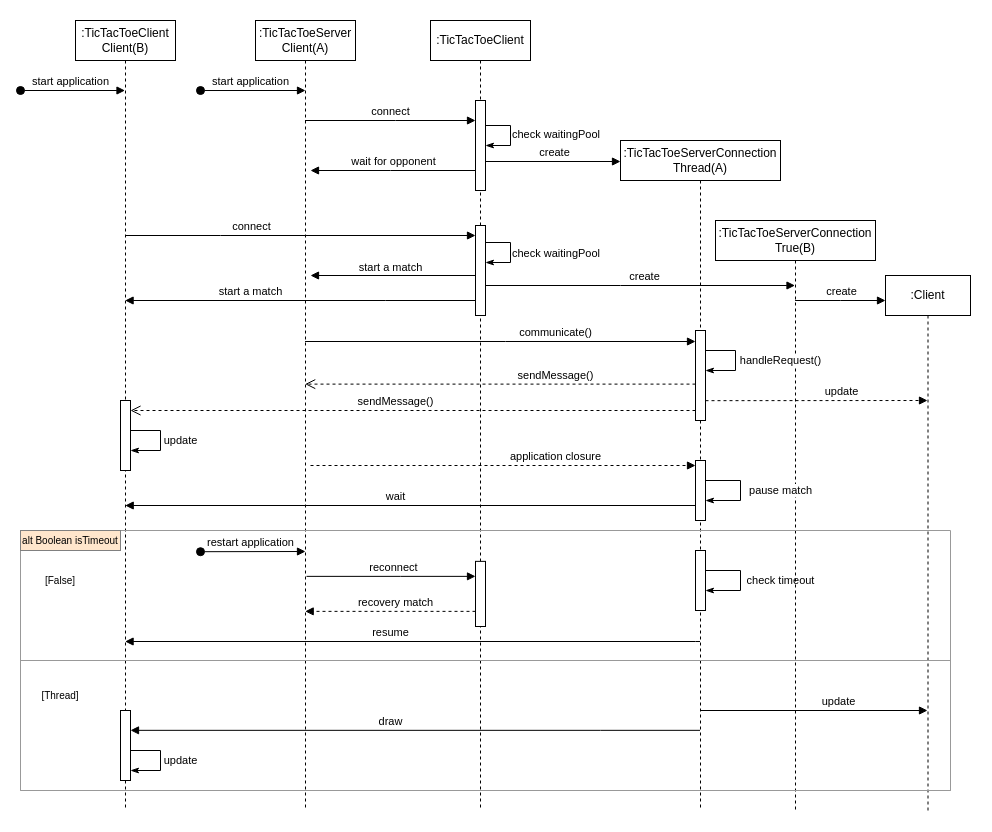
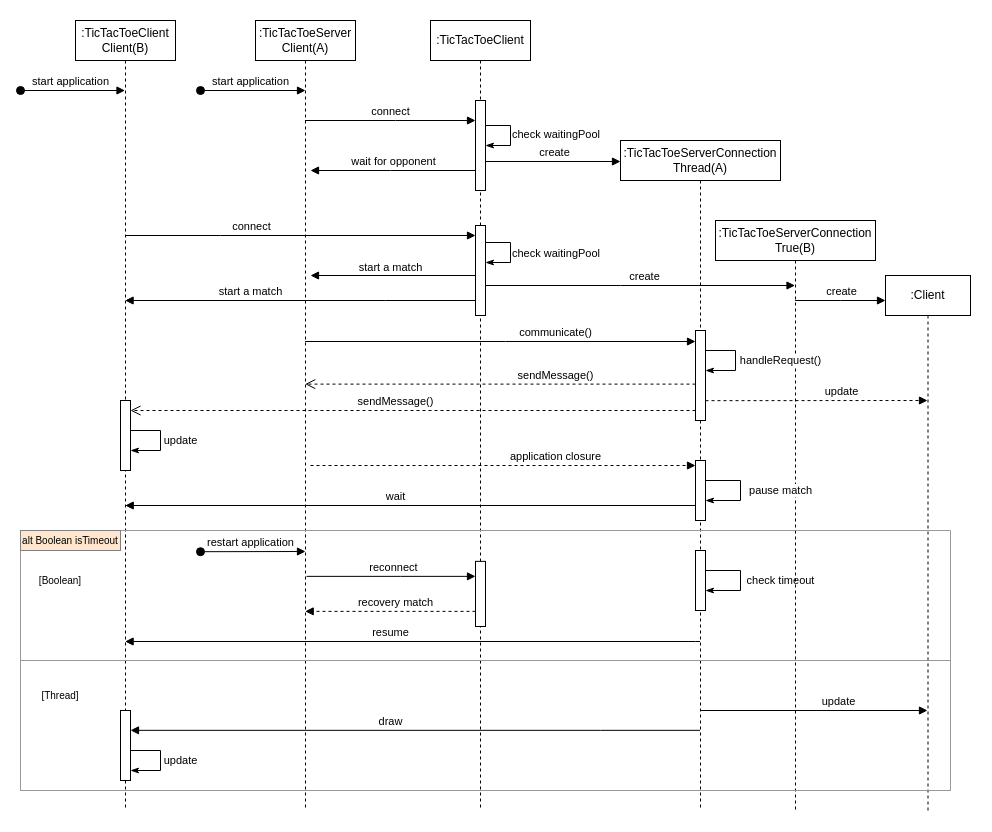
(61, 581) -> (61, 581)
